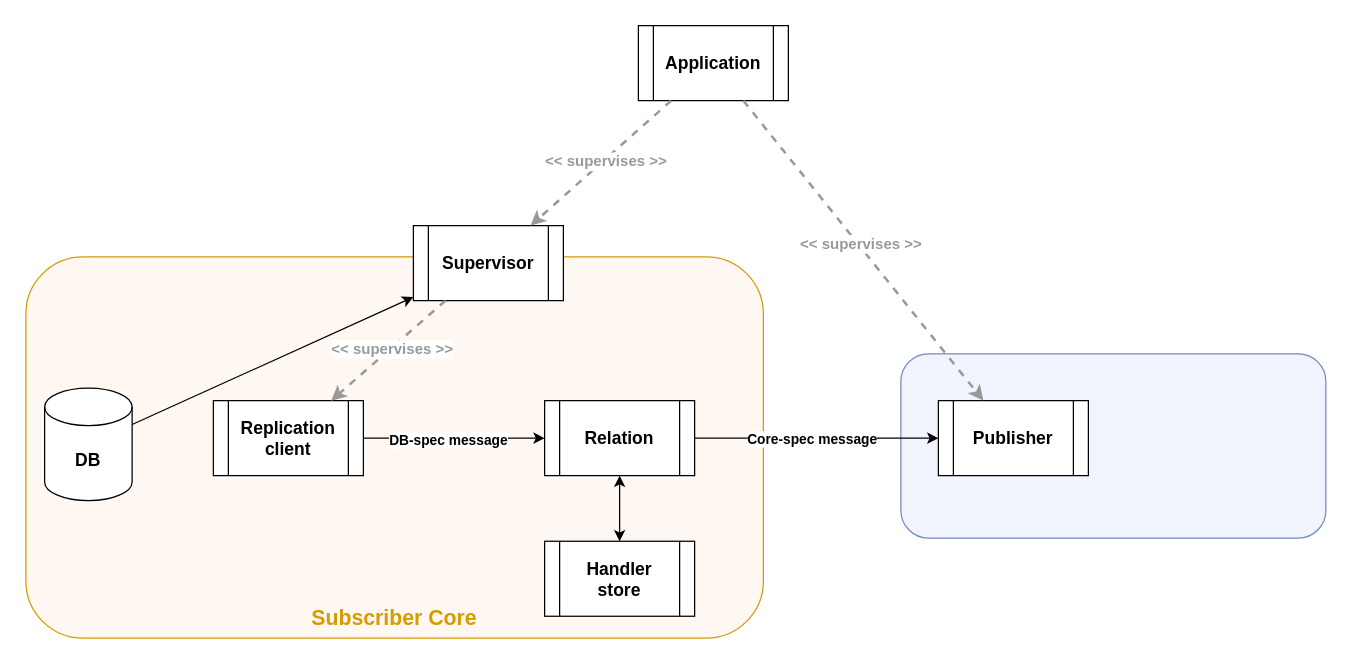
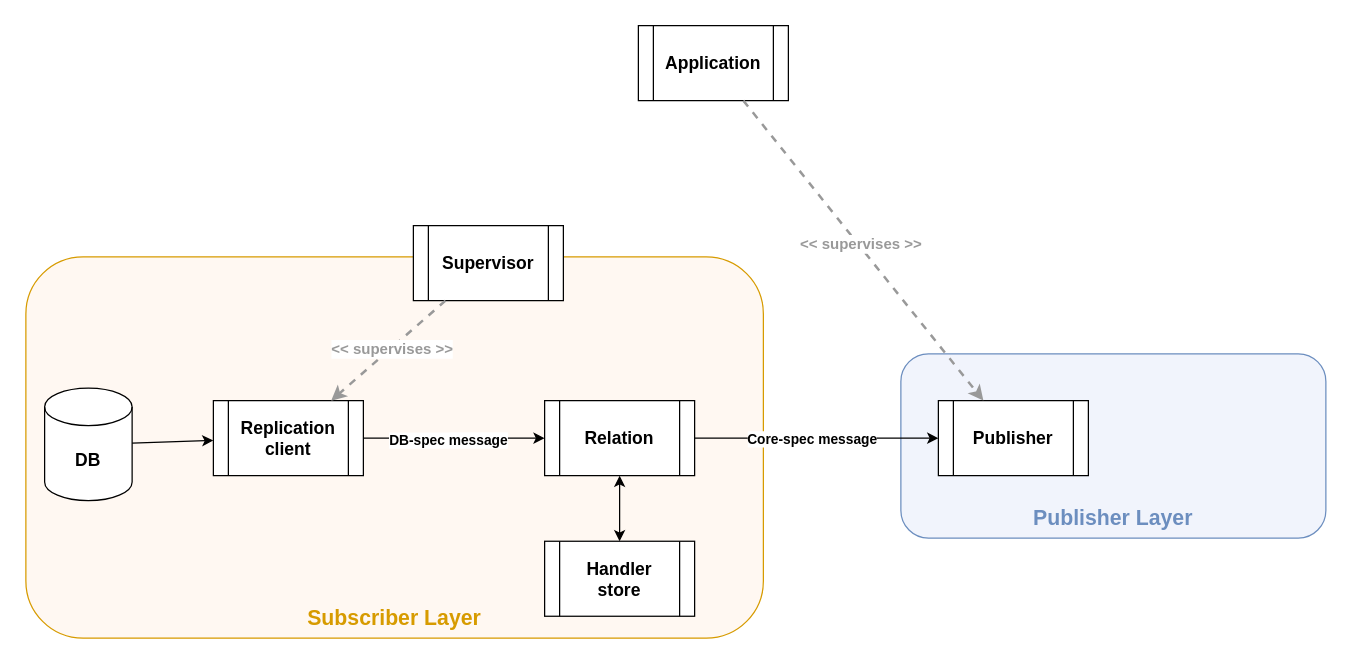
(605, 159) -> none
(269, 362) -> (168, 442)
none -> (1113, 519)
(394, 619) -> (394, 619)
